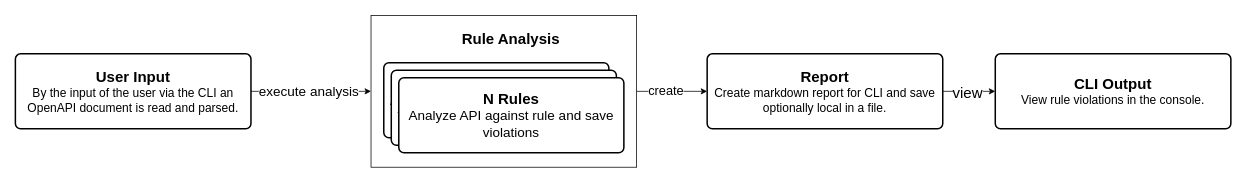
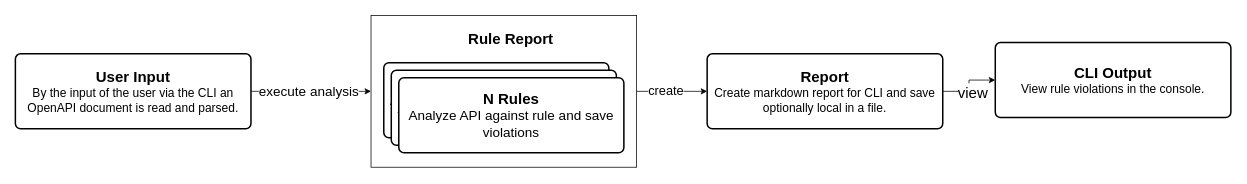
(511, 39) -> (511, 39)
(1113, 91) -> (1113, 80)
